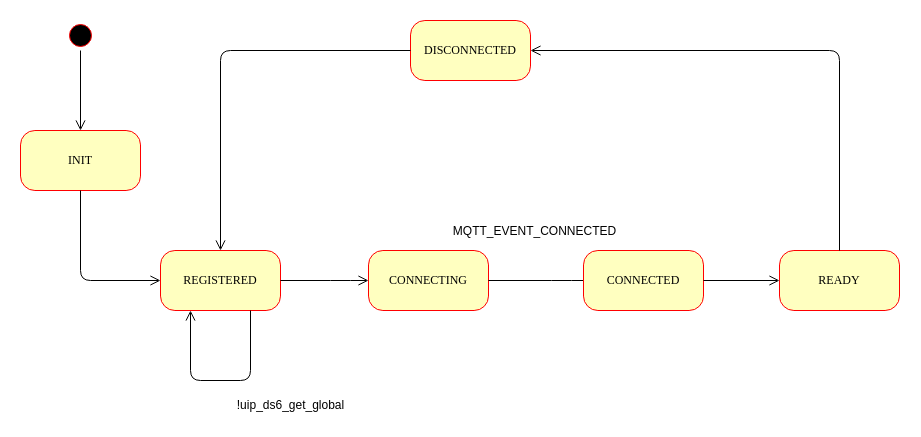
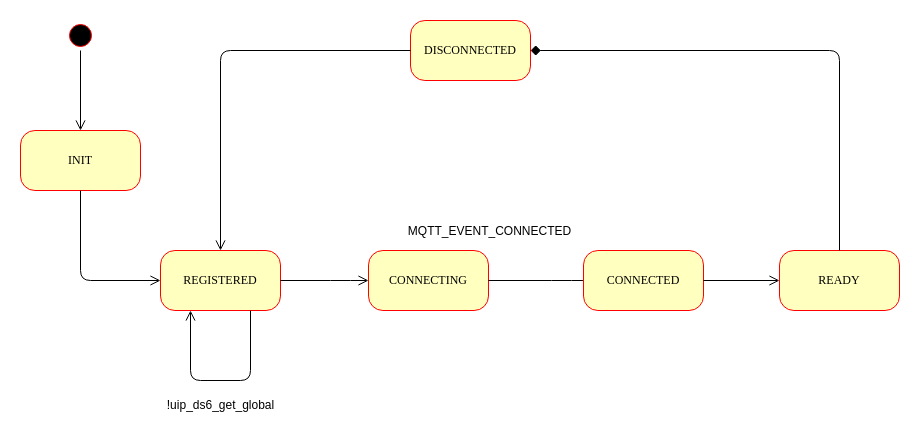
(537, 51) -> (541, 51)
(534, 232) -> (489, 232)
(291, 406) -> (221, 406)
